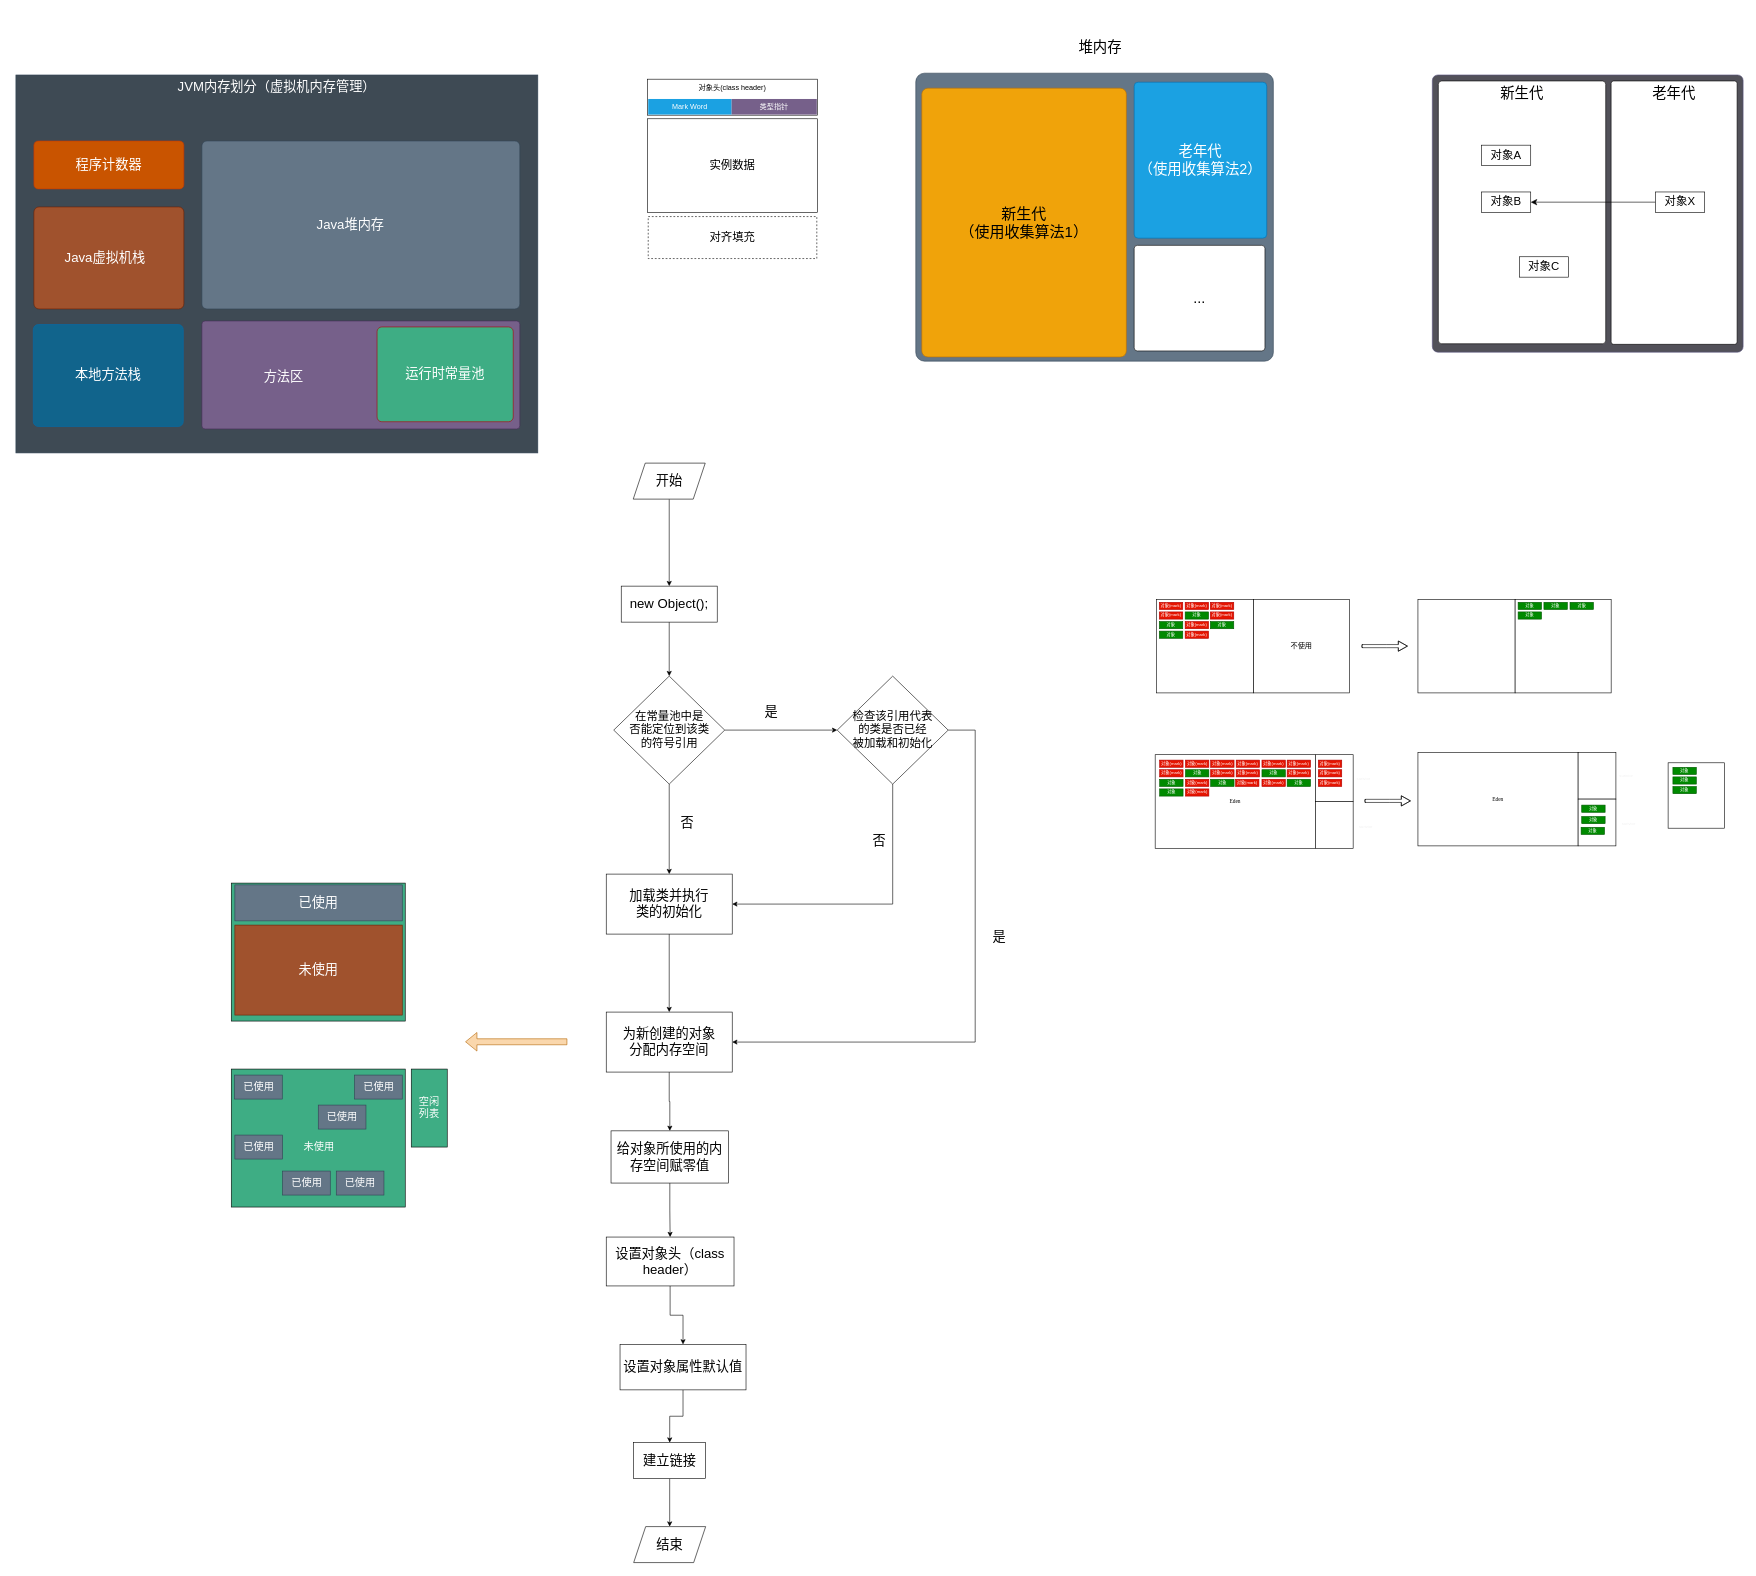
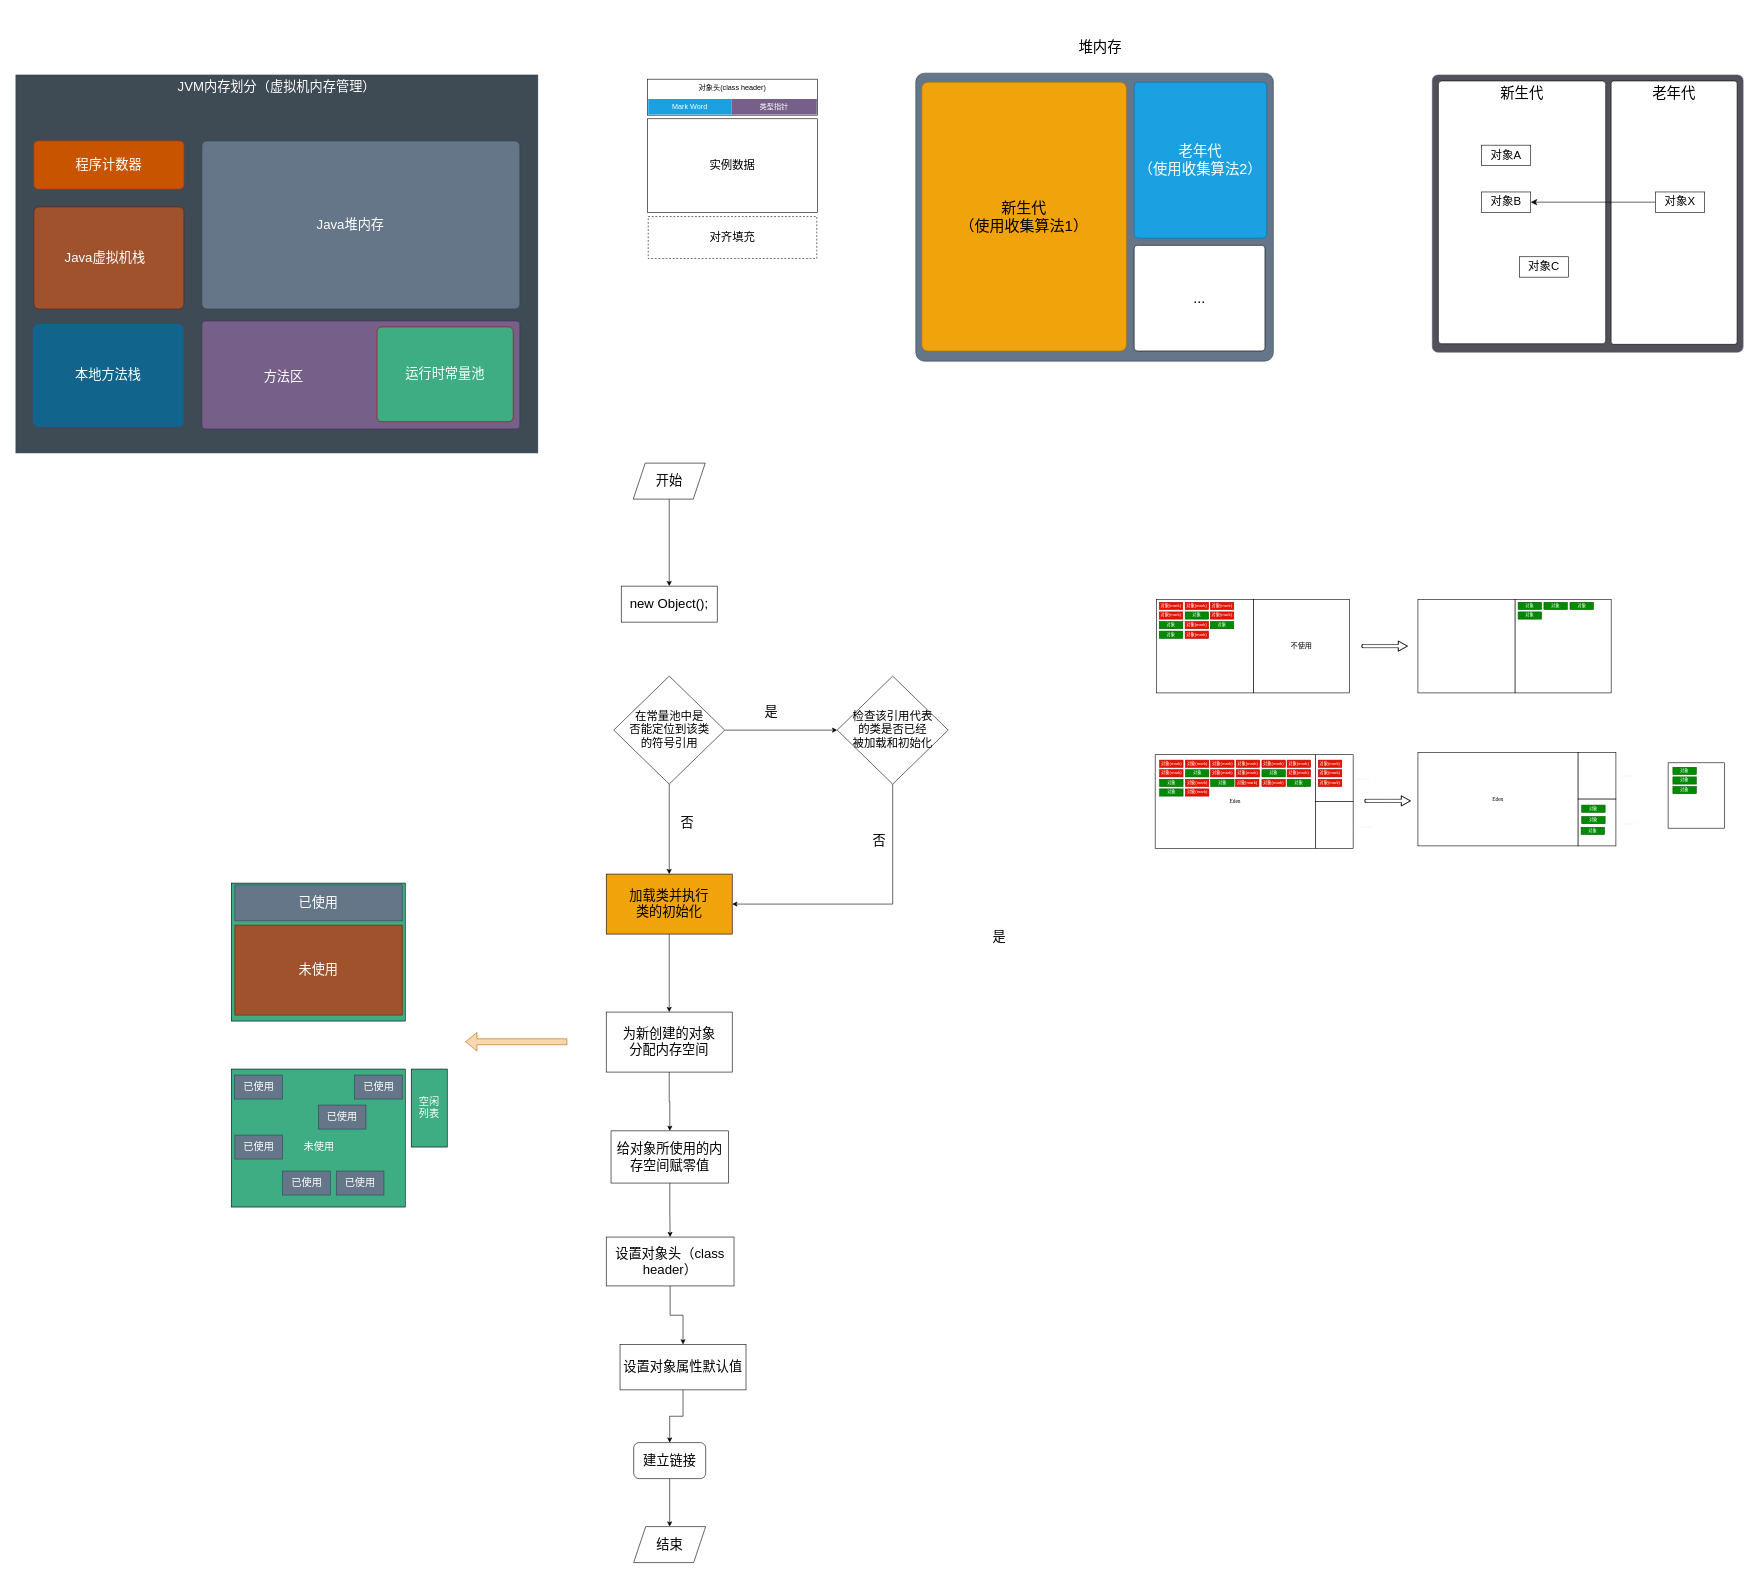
(1024, 222) -> (1024, 216)
(669, 670) -> none
(669, 904) -> (669, 904)
(737, 1042) -> none
(670, 1460) -> (670, 1460)
